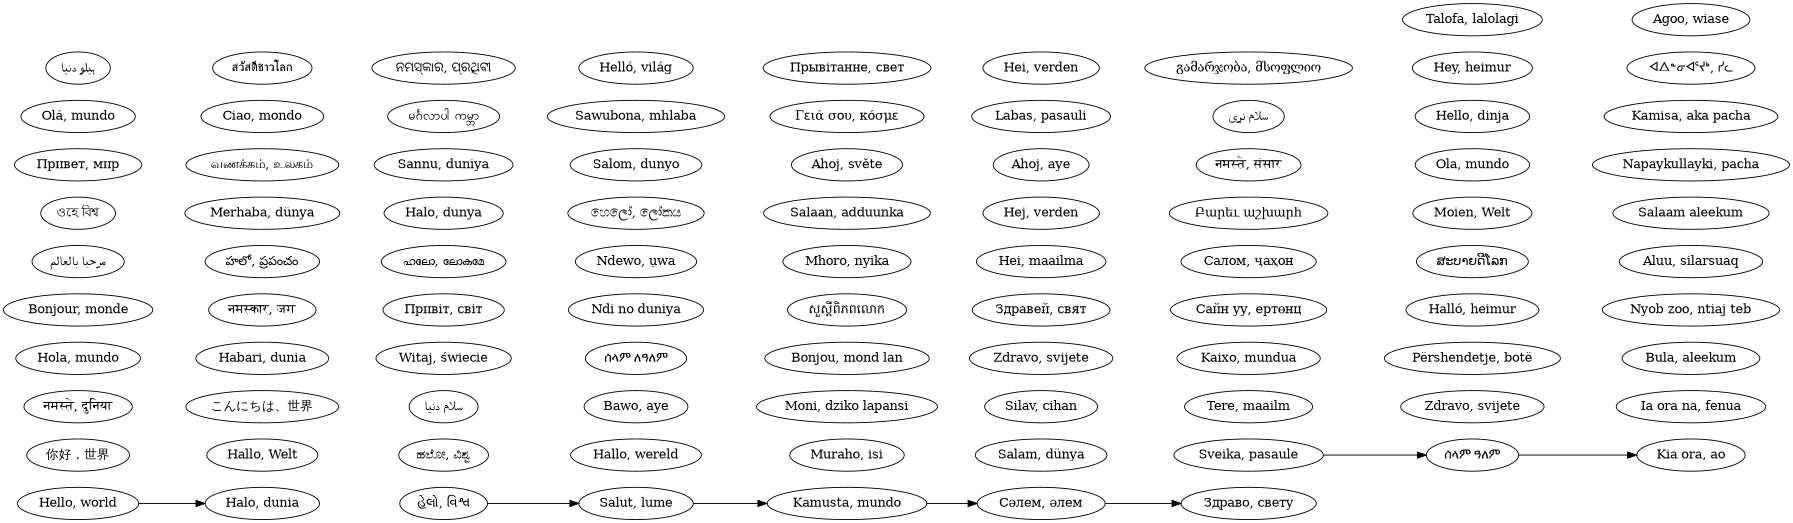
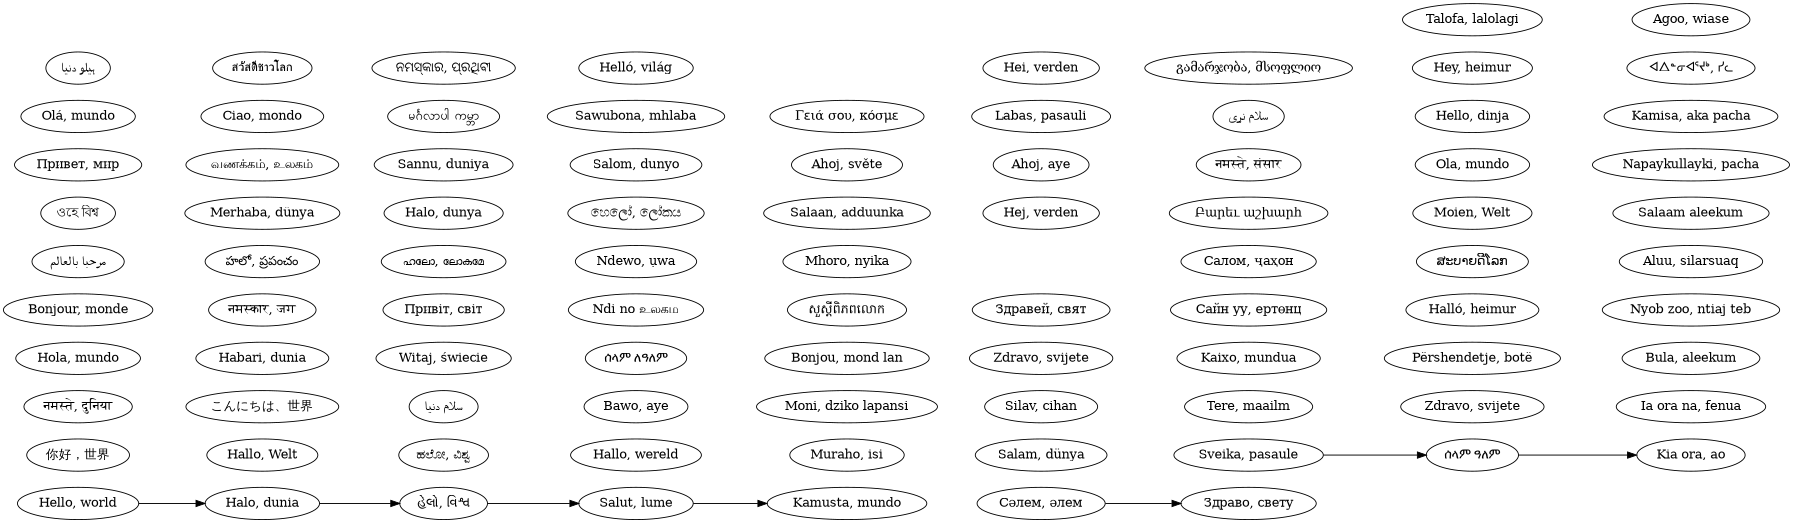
(847, 68) -> none
(1041, 262) -> none
(636, 310) -> (636, 310)
none -> (355, 503)
(947, 503) -> none
